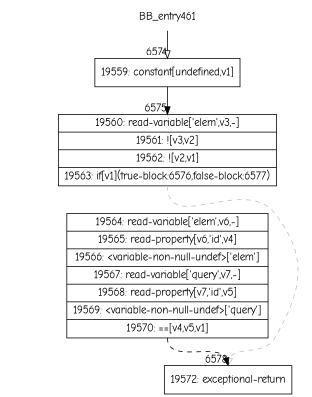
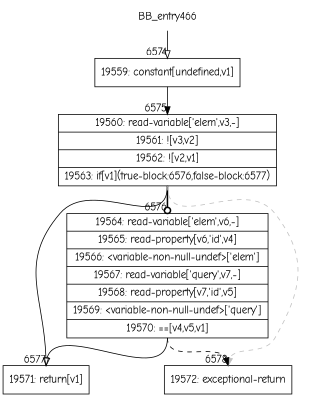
(167, 17) -> (167, 17)
none -> (167, 197)
(291, 240) -> (291, 240)
none -> (46, 380)
